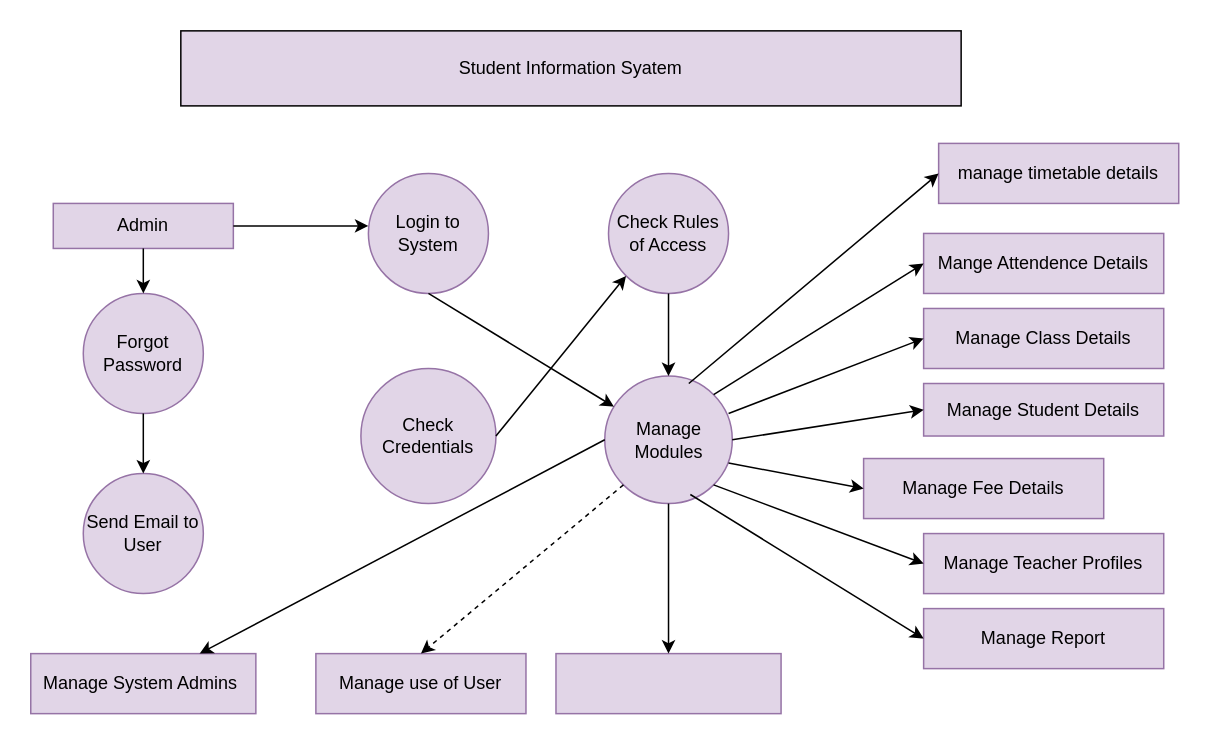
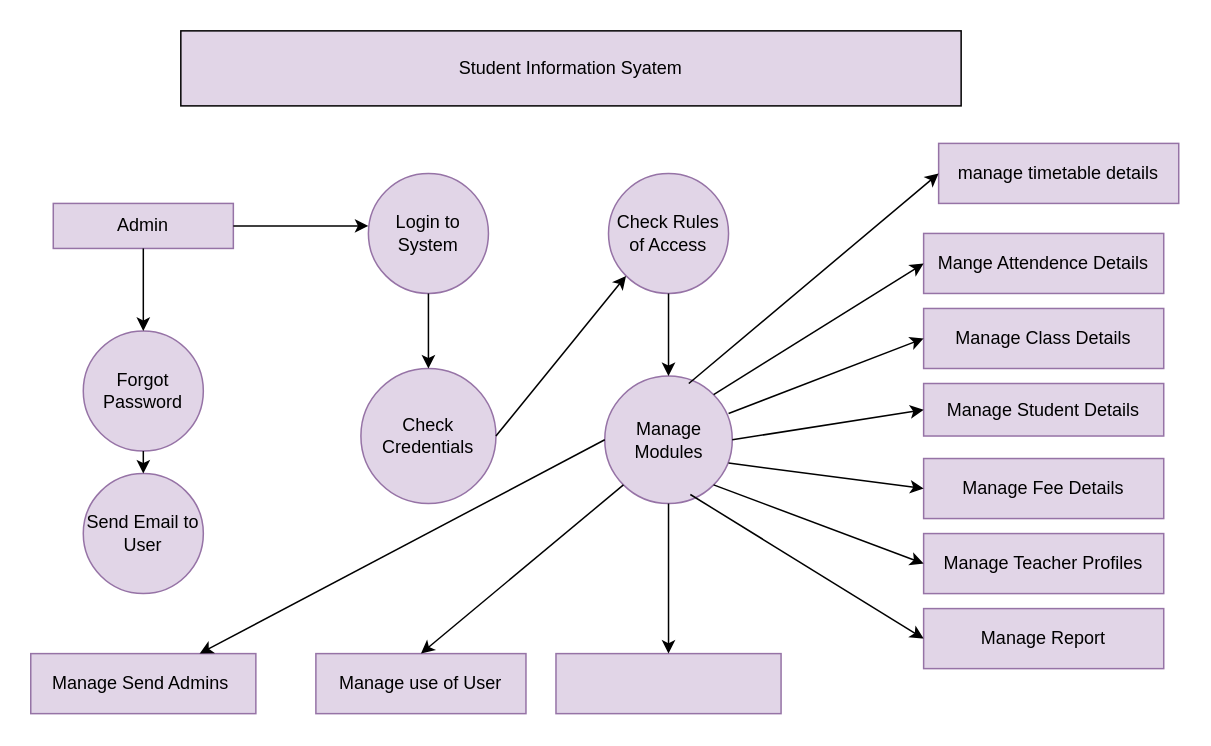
(516, 347) -> (428, 325)
(143, 353) -> (143, 391)
(983, 488) -> (1043, 488)
(524, 567) -> (524, 567)
(143, 683) -> (143, 683)
